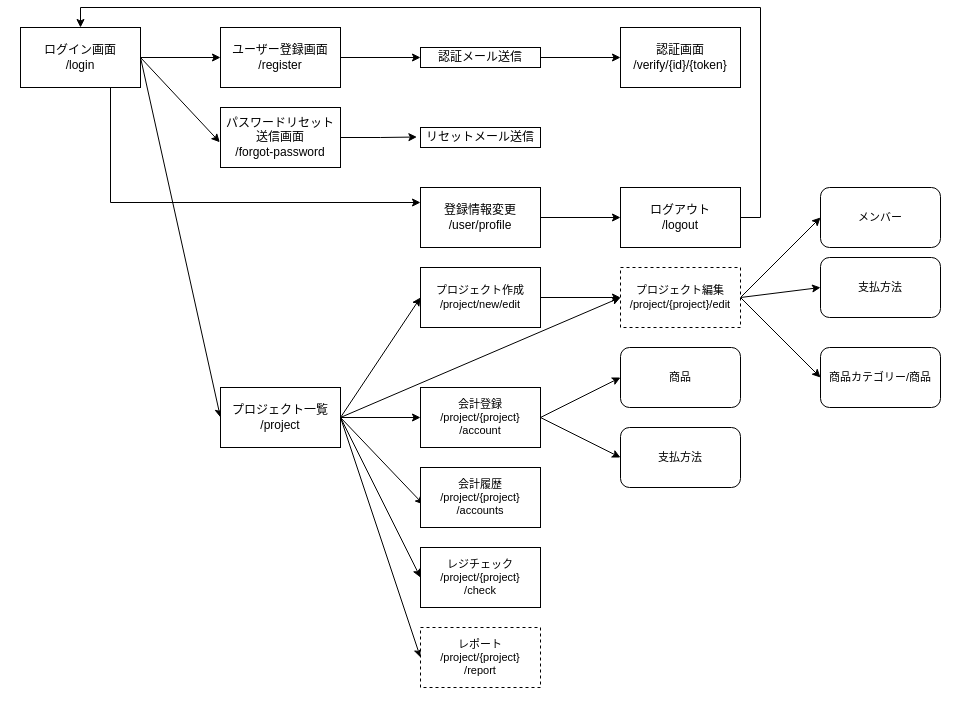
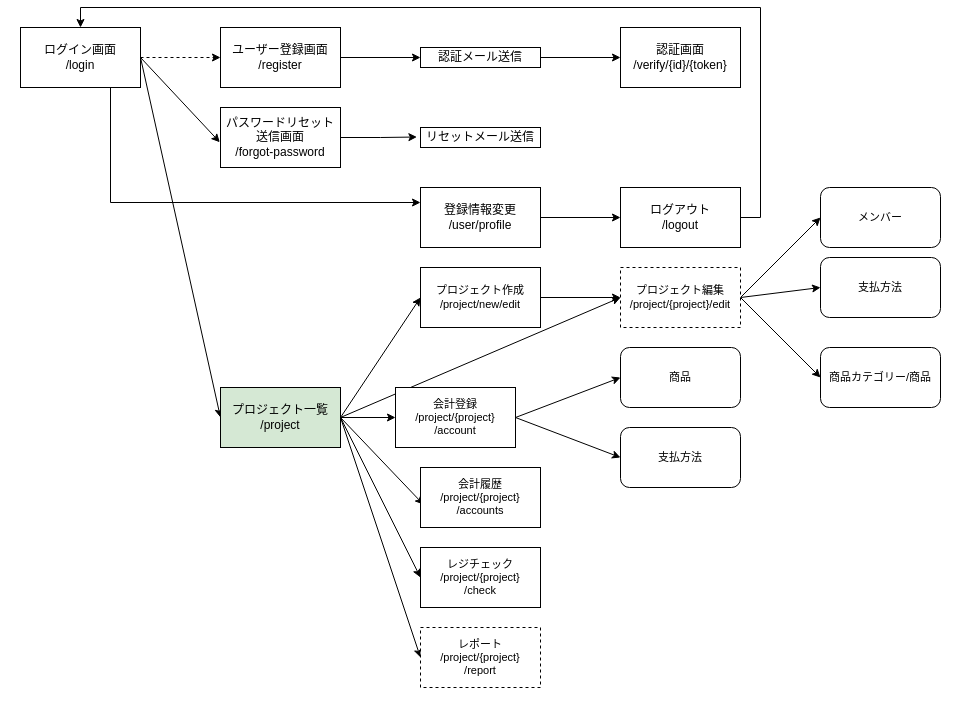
(179, 58) -> (179, 58)
(281, 418) -> (281, 418)
(481, 418) -> (456, 418)
